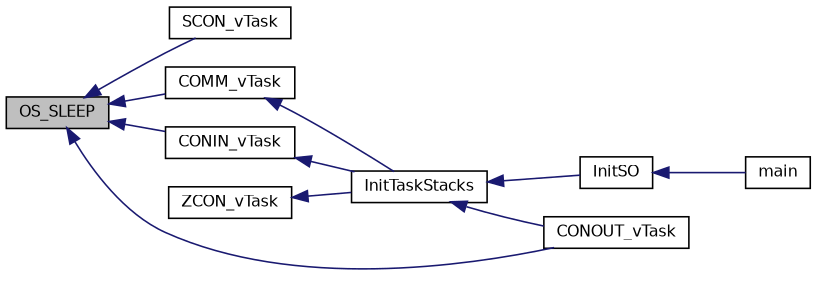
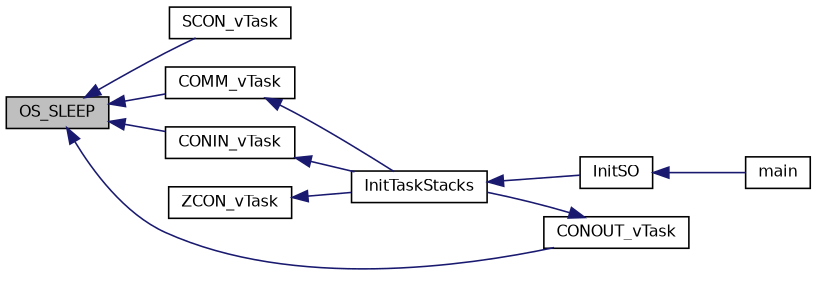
(505, 217) -> (529, 202)
